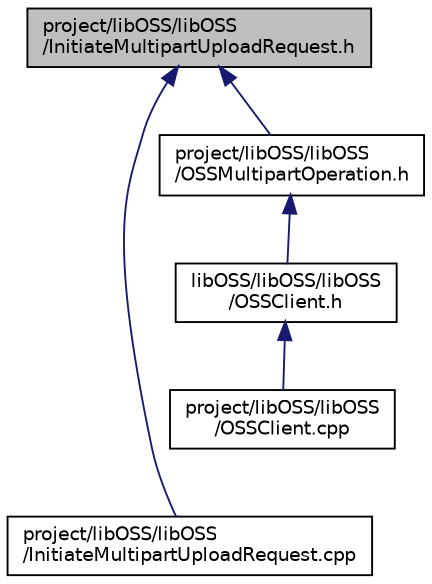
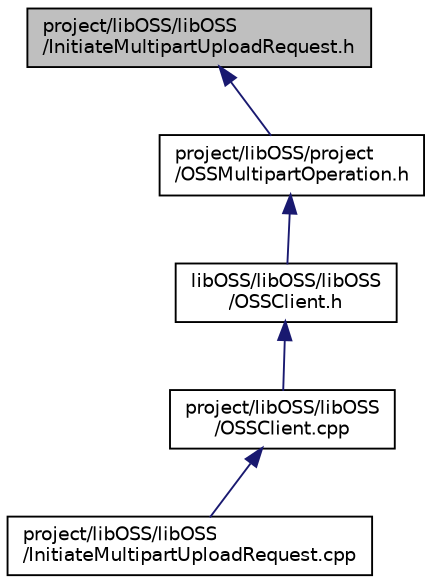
(292, 165) -> (292, 165)
(127, 299) -> (230, 490)
